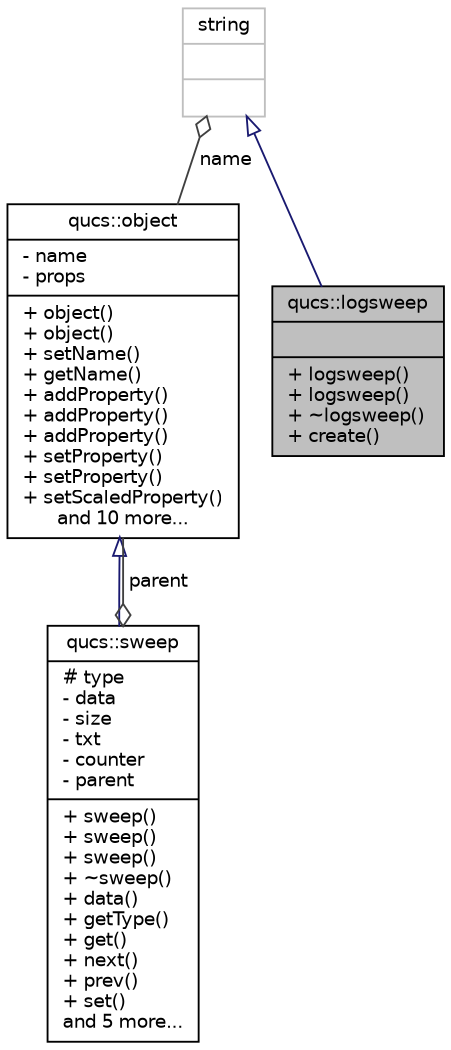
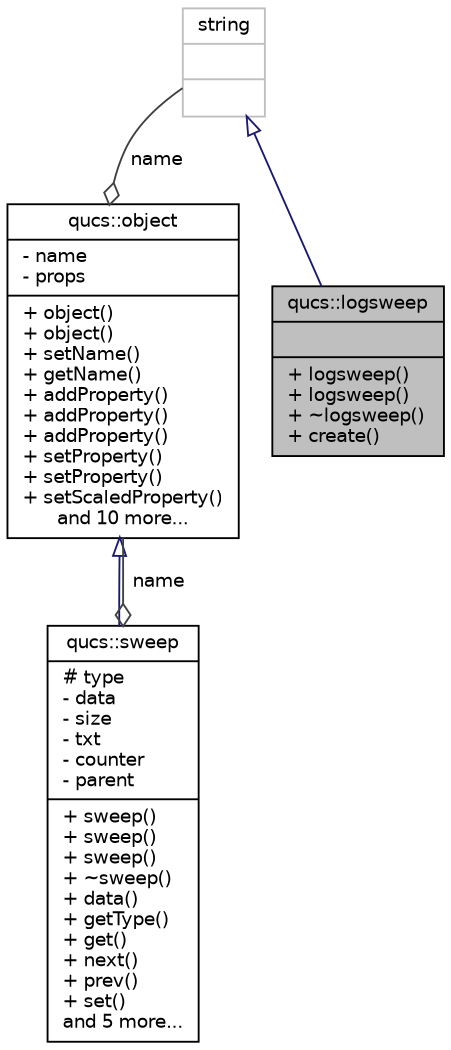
(188, 171) -> (138, 129)
(156, 582) -> (156, 582)
